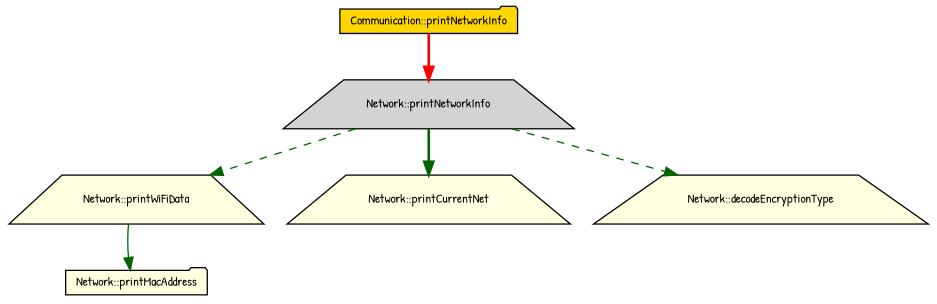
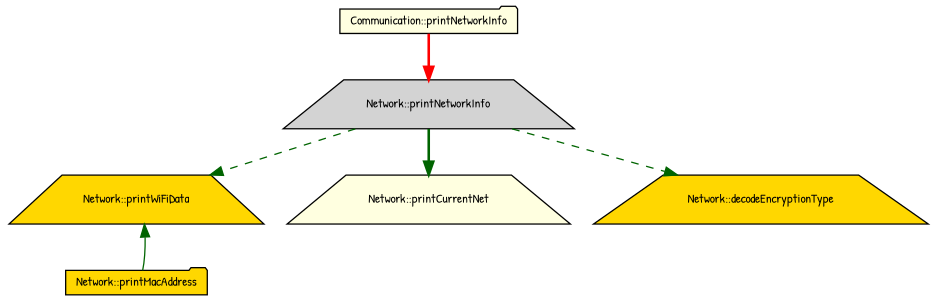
(429, 21) -> (429, 21)
(136, 200) -> (136, 200)
(761, 200) -> (761, 200)
(128, 241) -> (145, 254)
(136, 283) -> (136, 283)
